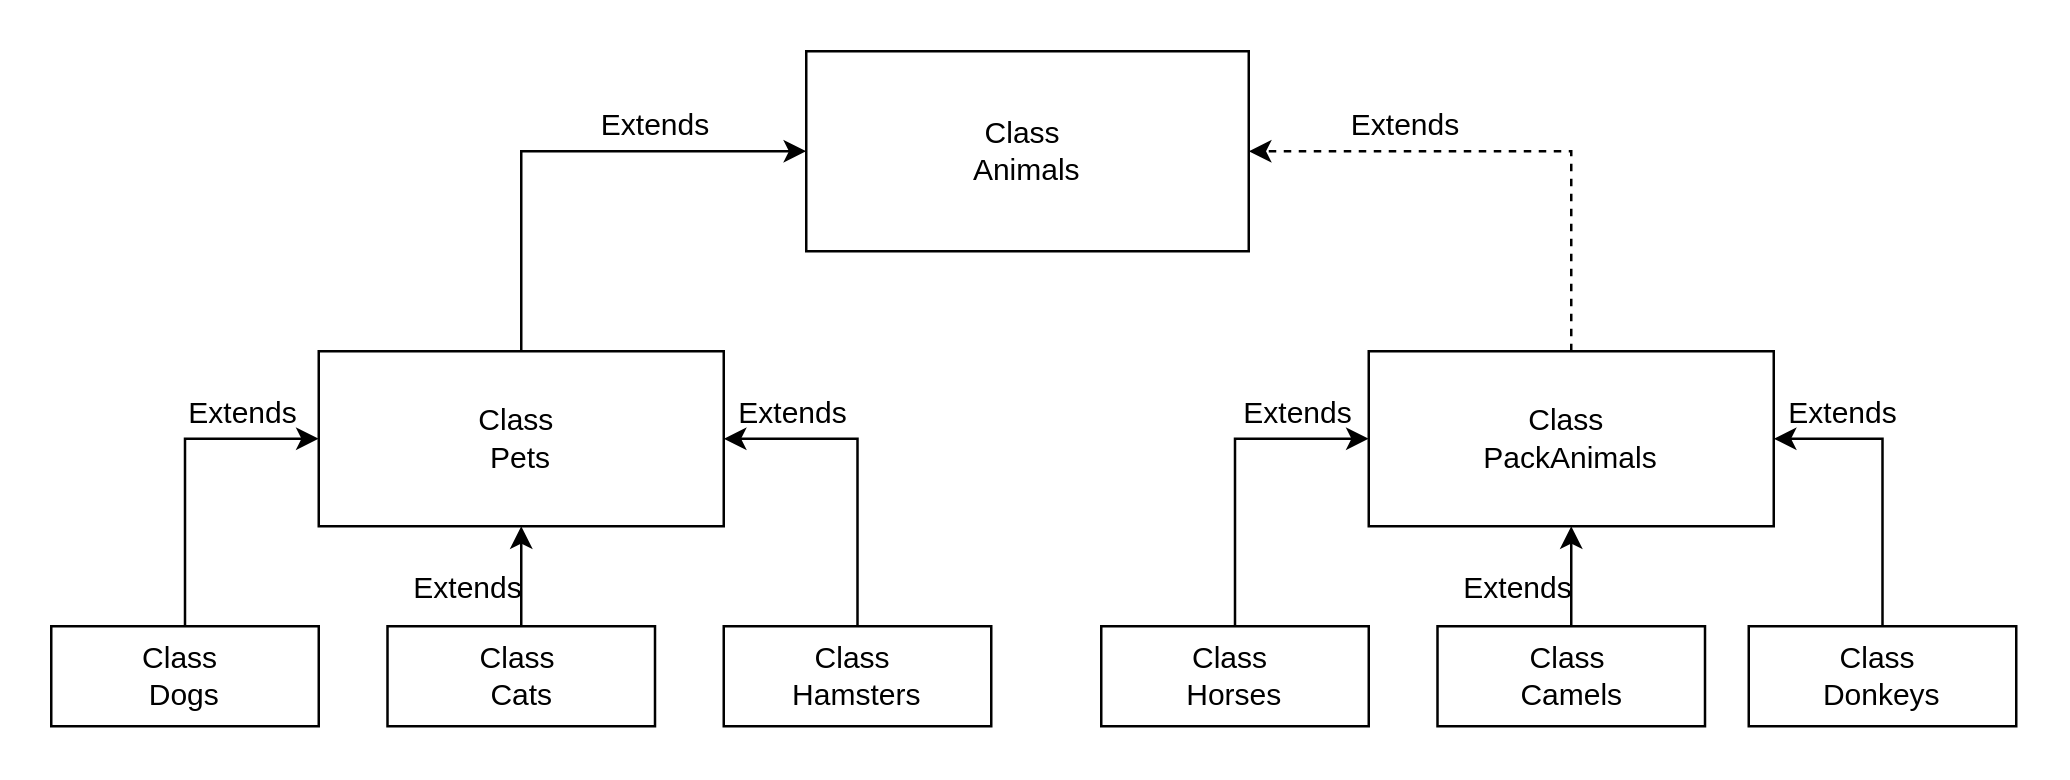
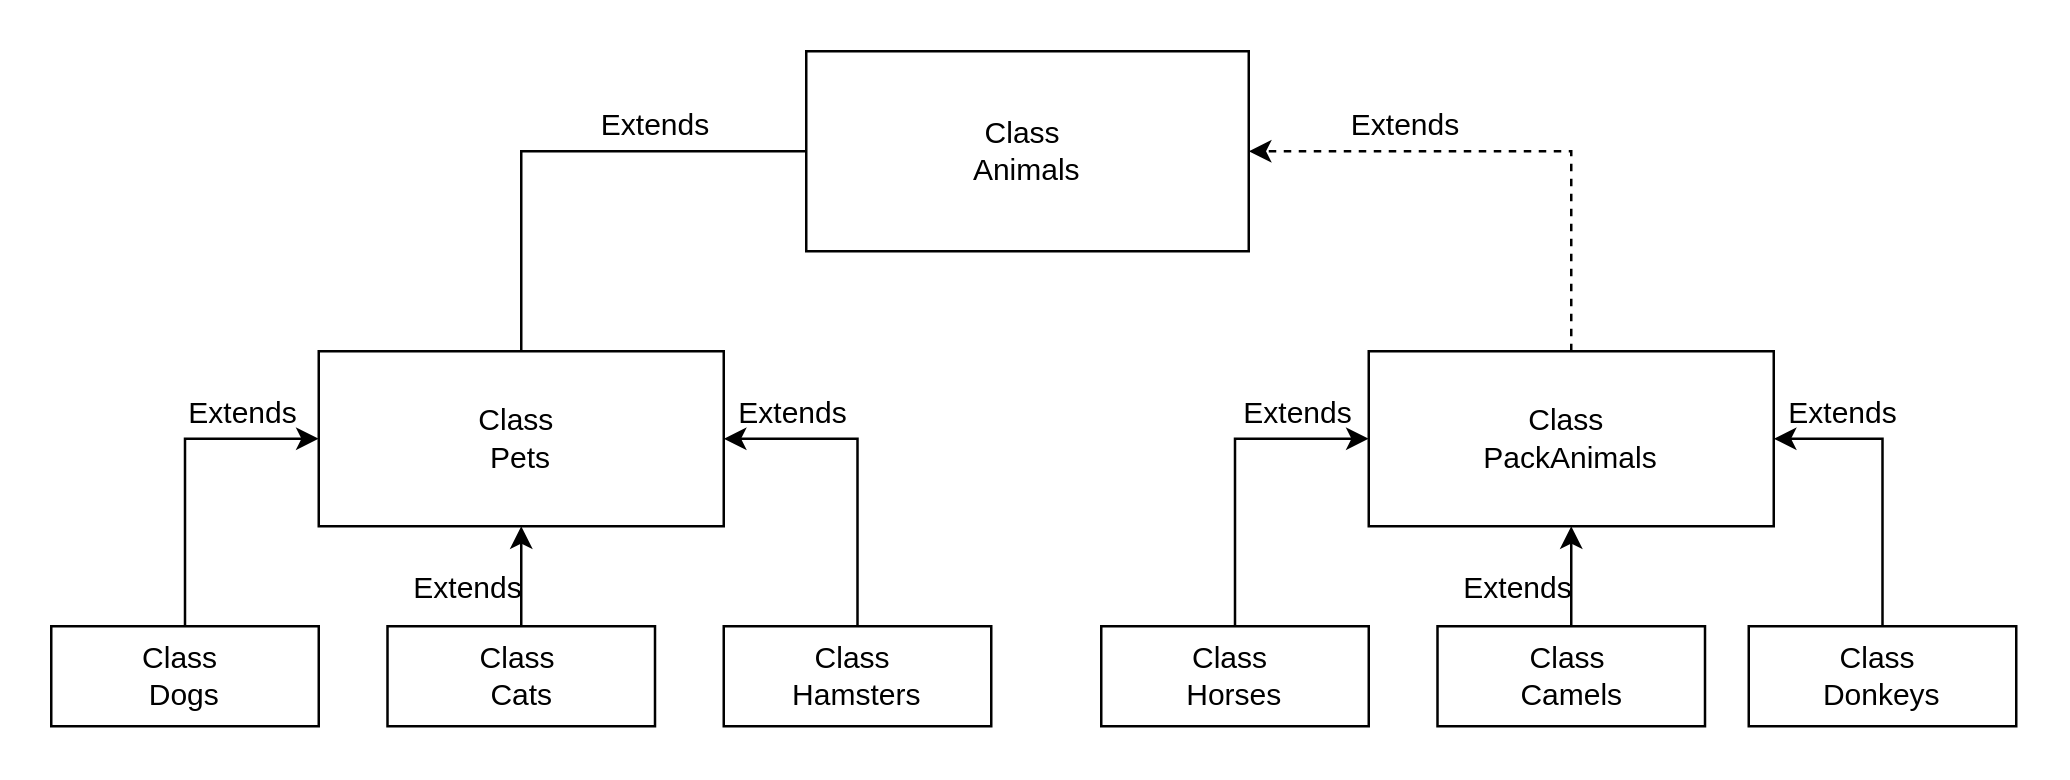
(788, 151) -> (795, 151)
